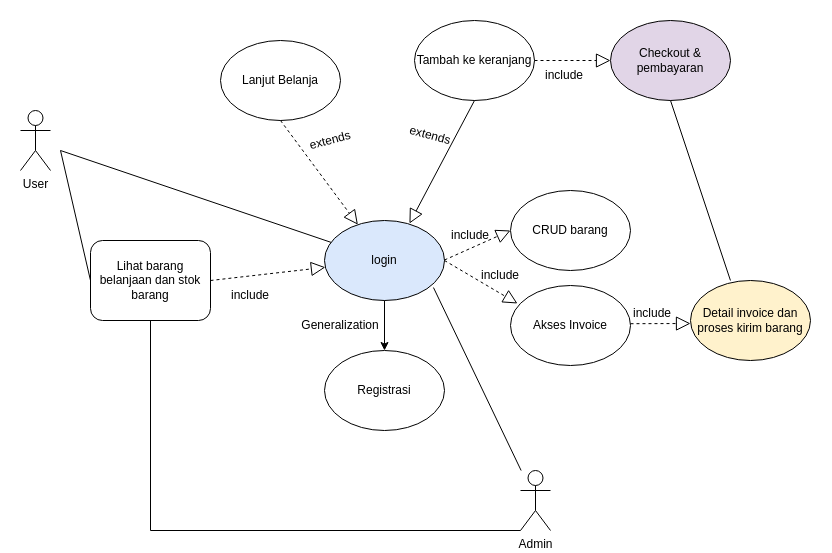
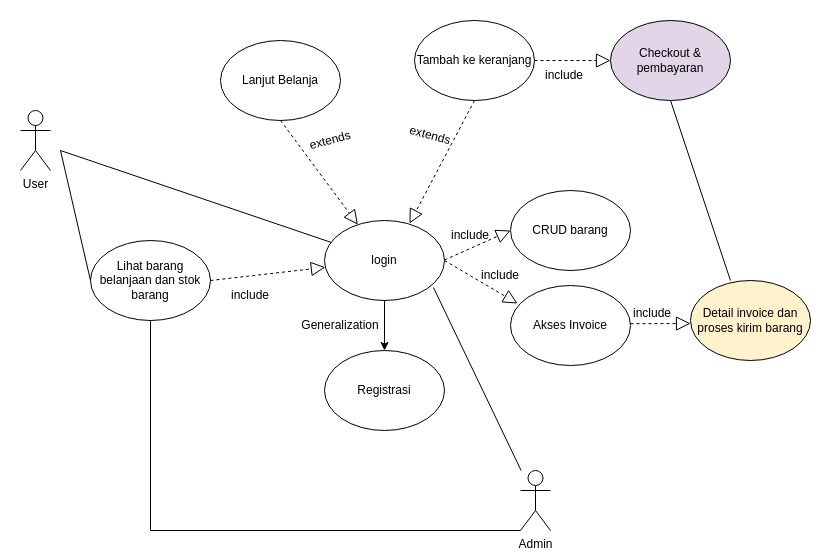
(445, 156) -> (445, 156)
(385, 261) -> (385, 261)
(151, 281) -> (151, 281)
